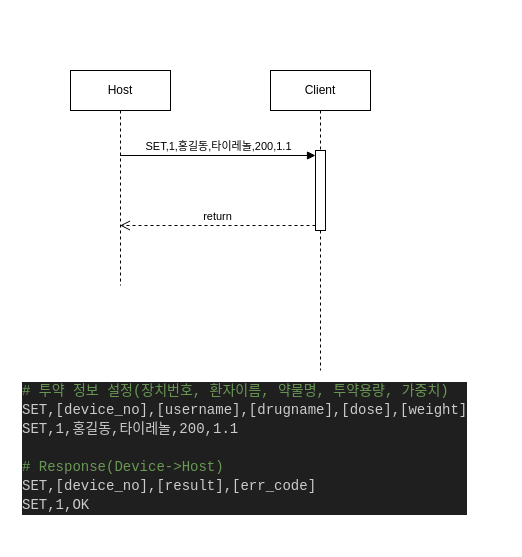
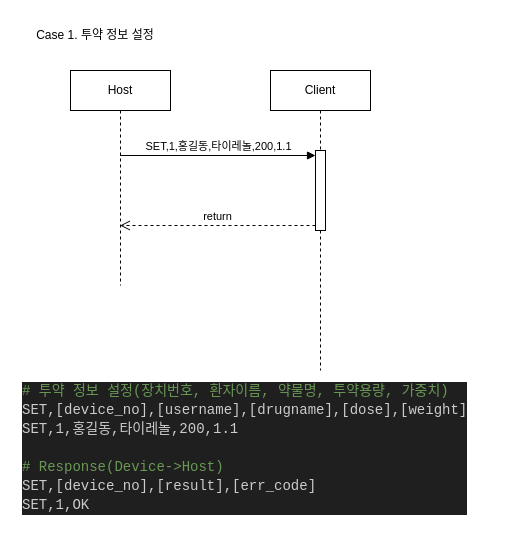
none -> (96, 36)
